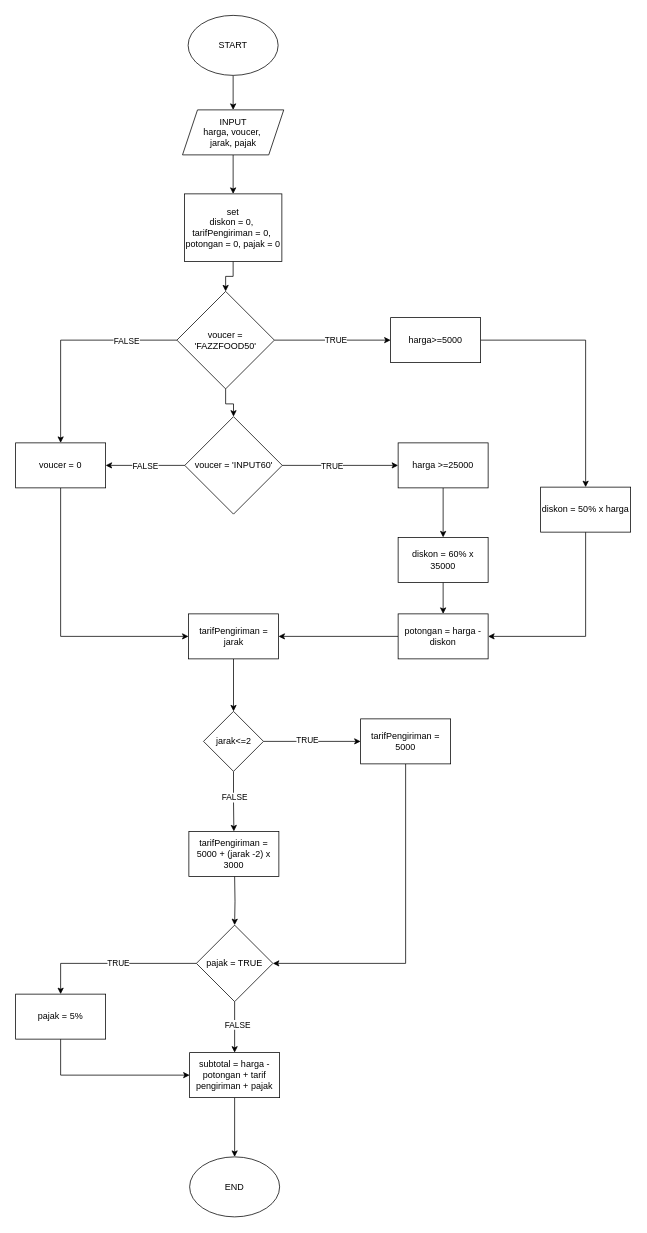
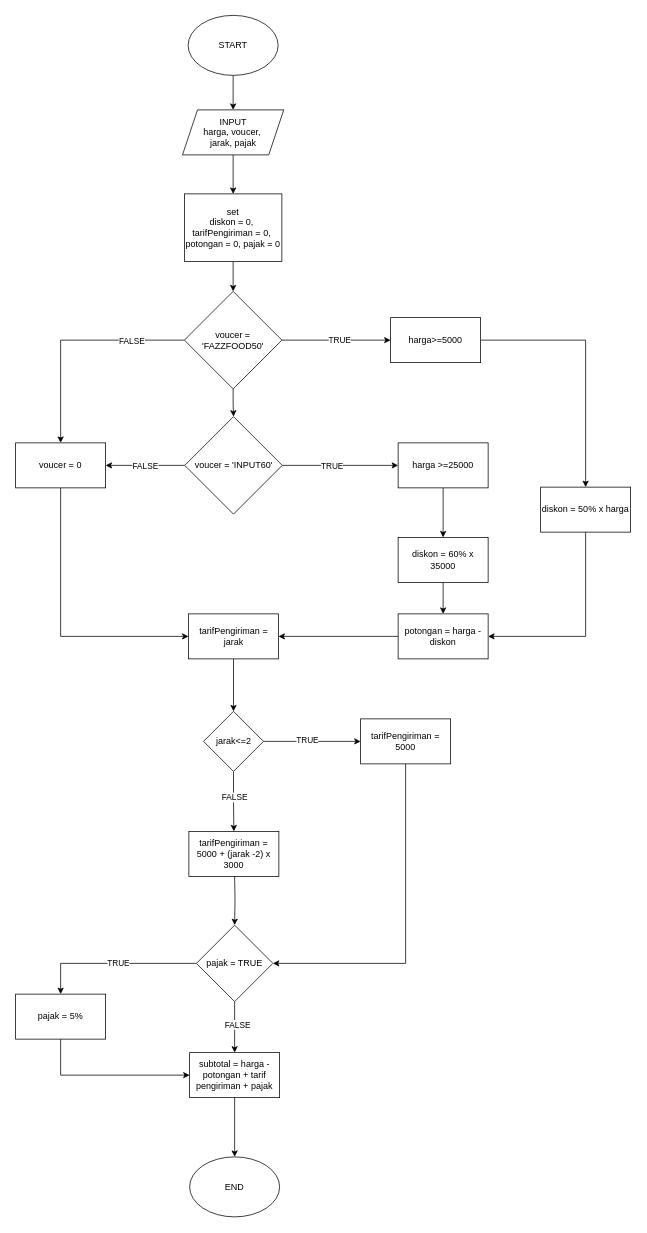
(225, 340) -> (233, 340)
